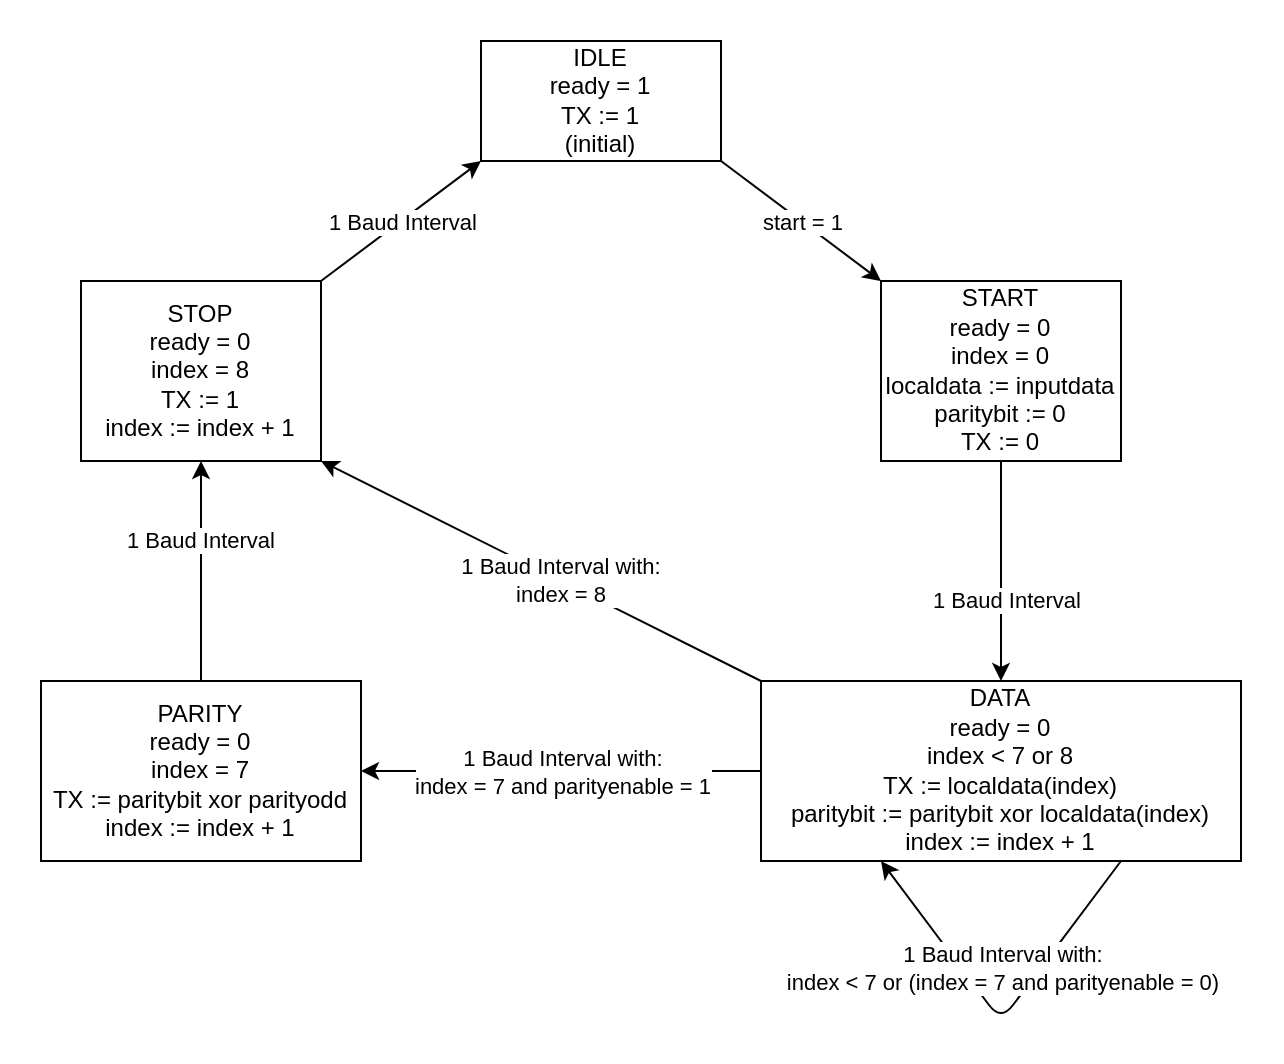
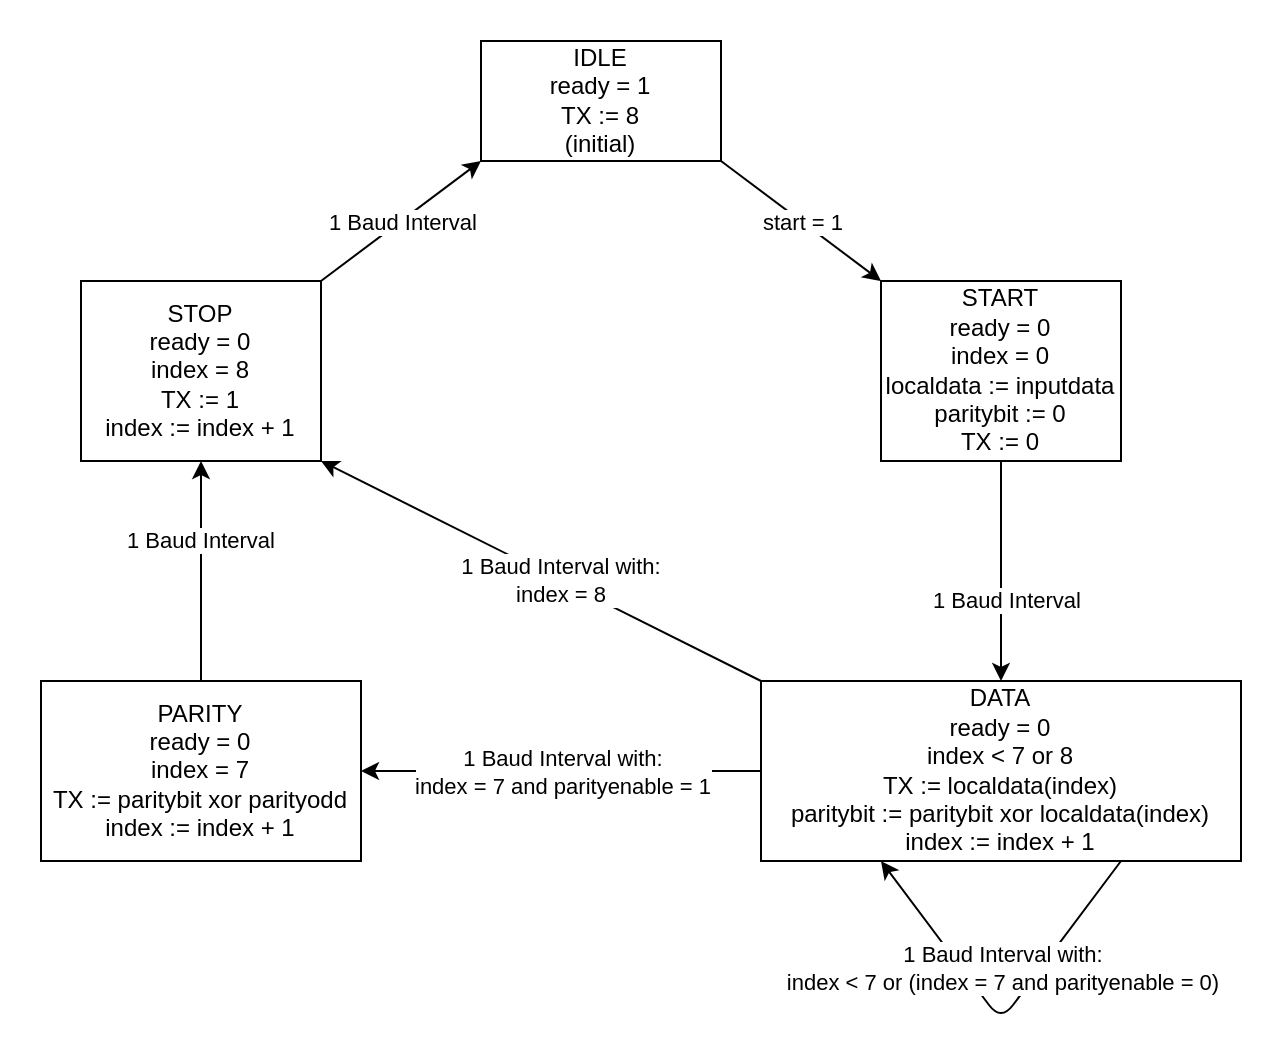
(601, 101) -> (601, 101)
